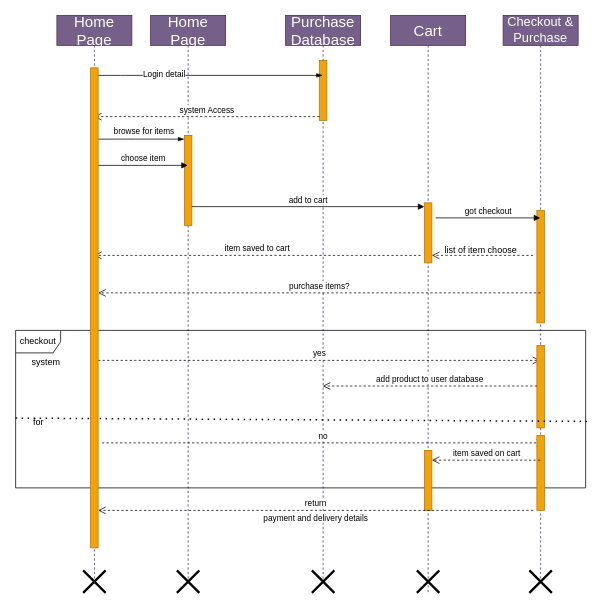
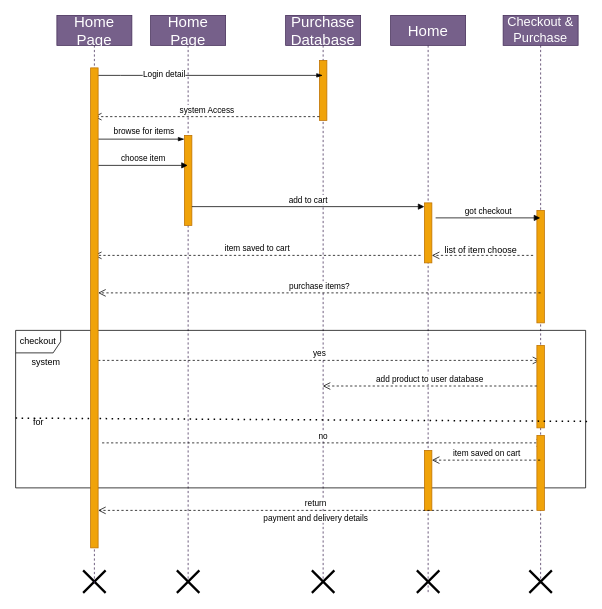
(428, 30) -> (428, 30)
